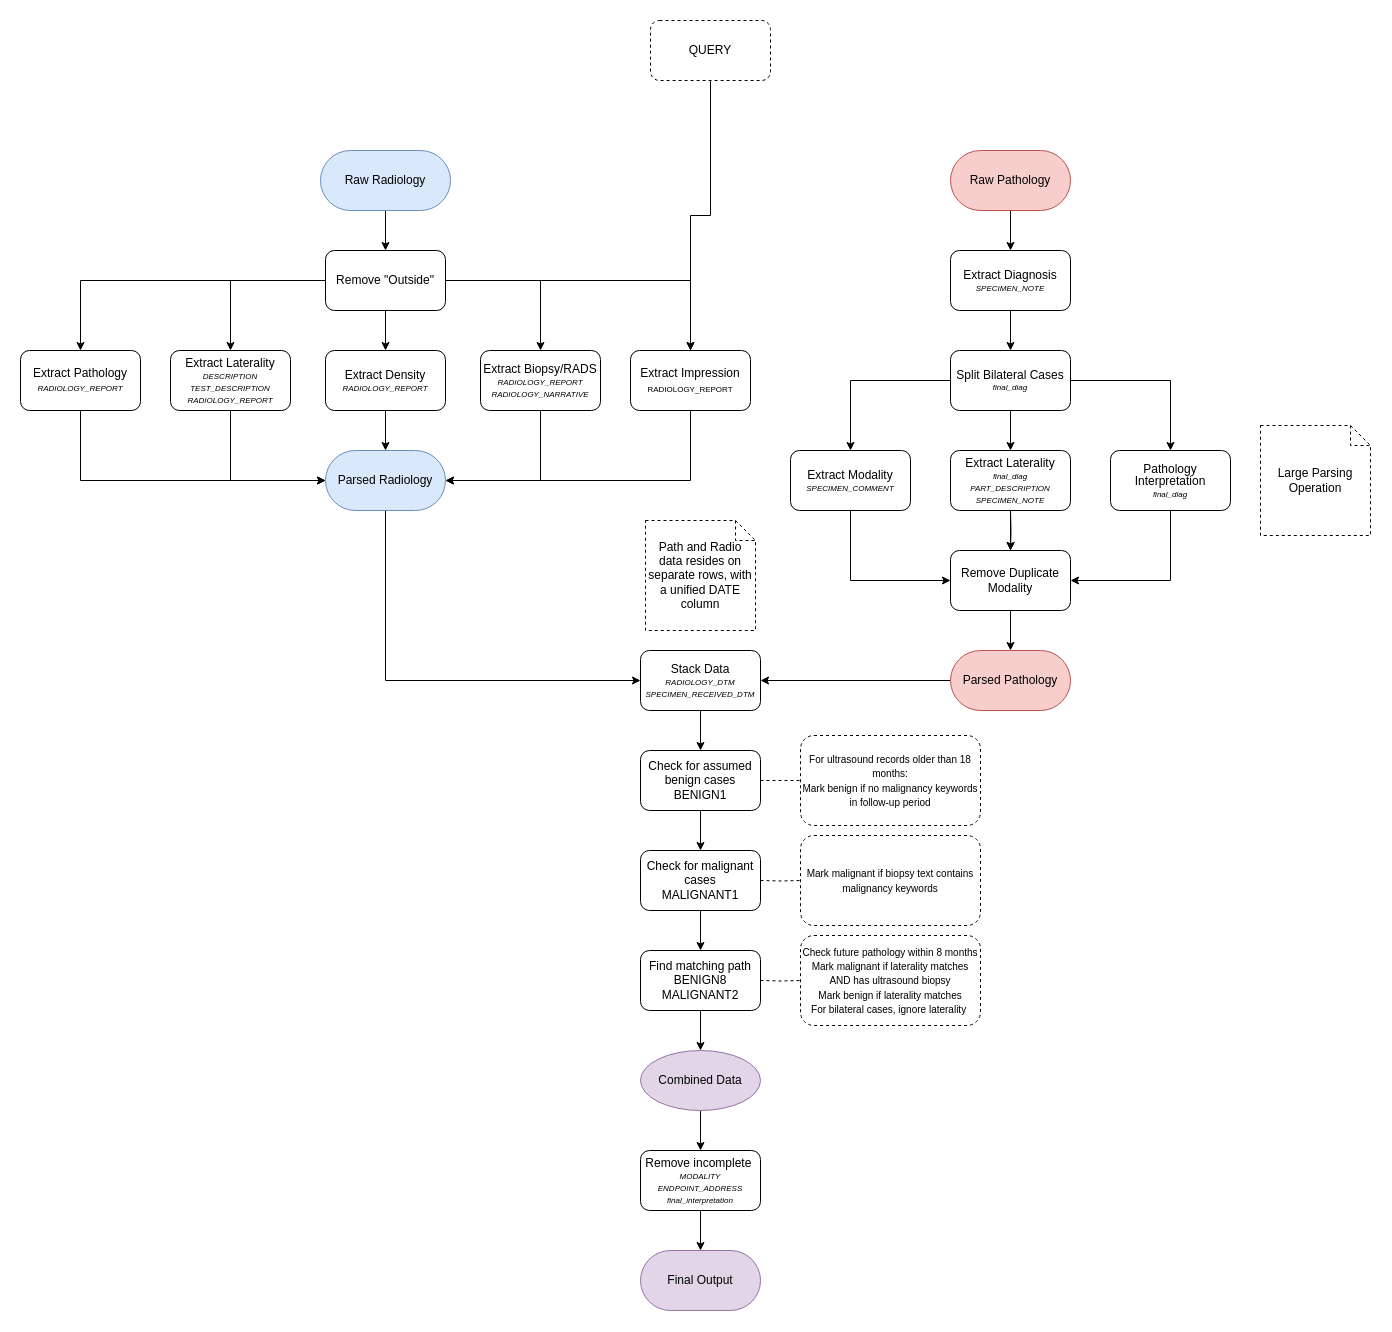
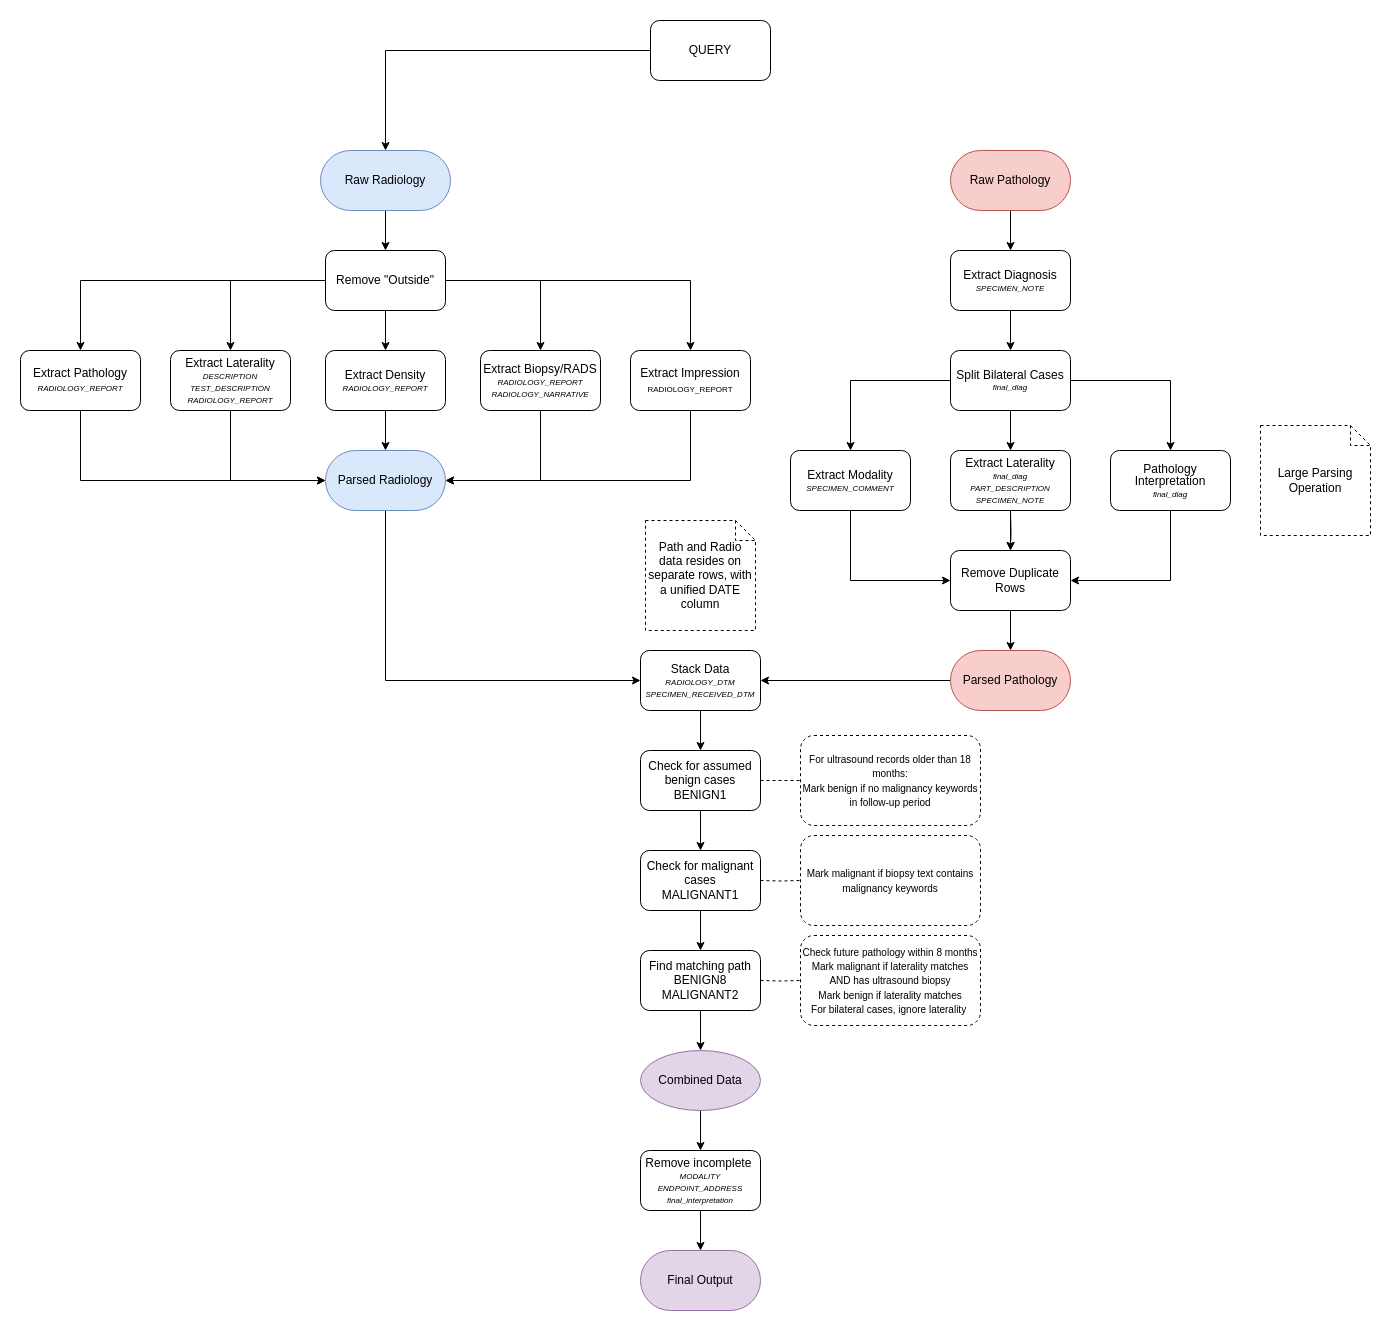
(711, 51) -> (711, 51)
(711, 189) -> (472, 51)
(1011, 581) -> (1011, 581)
